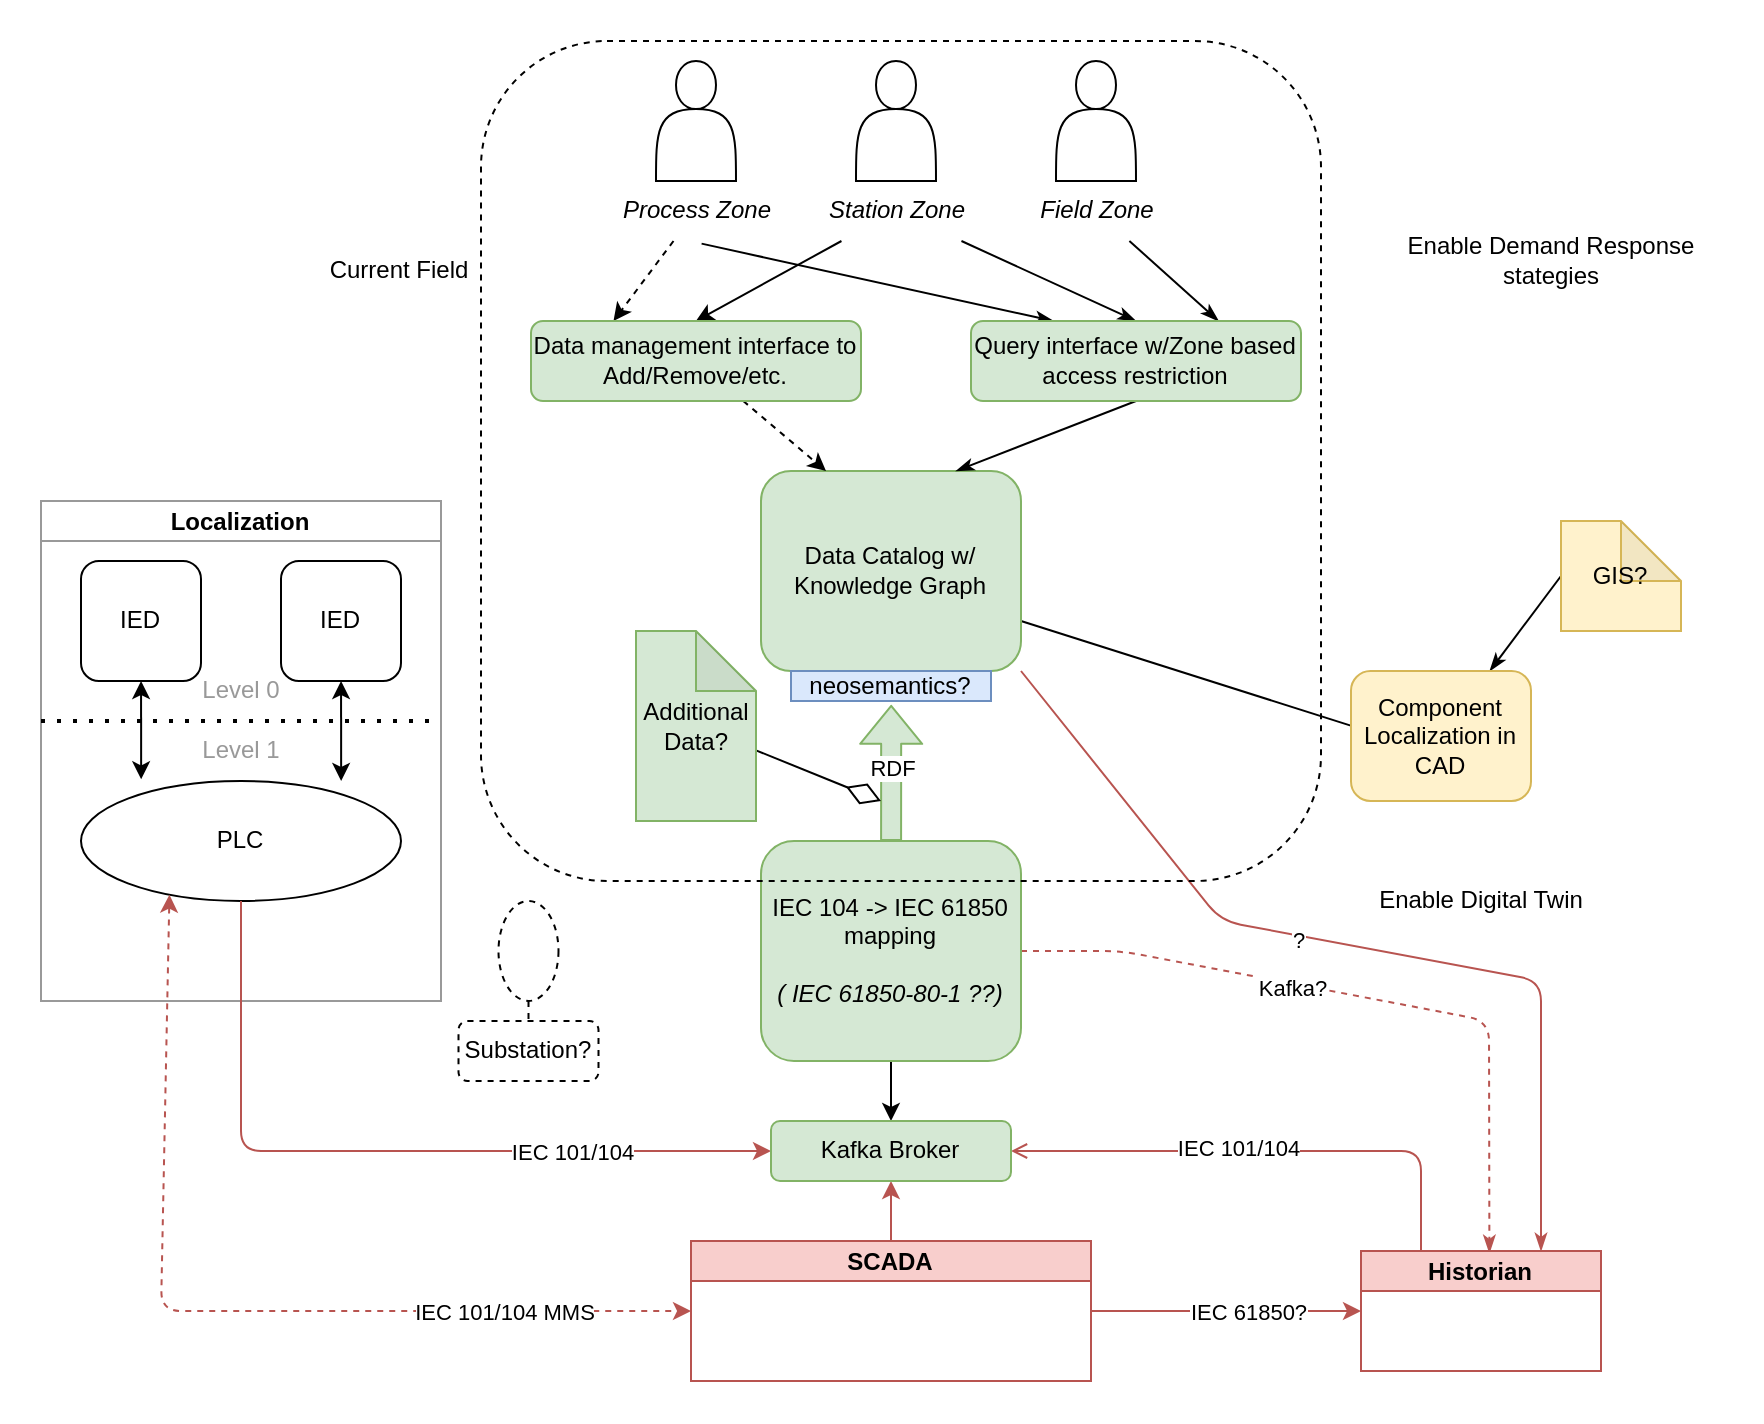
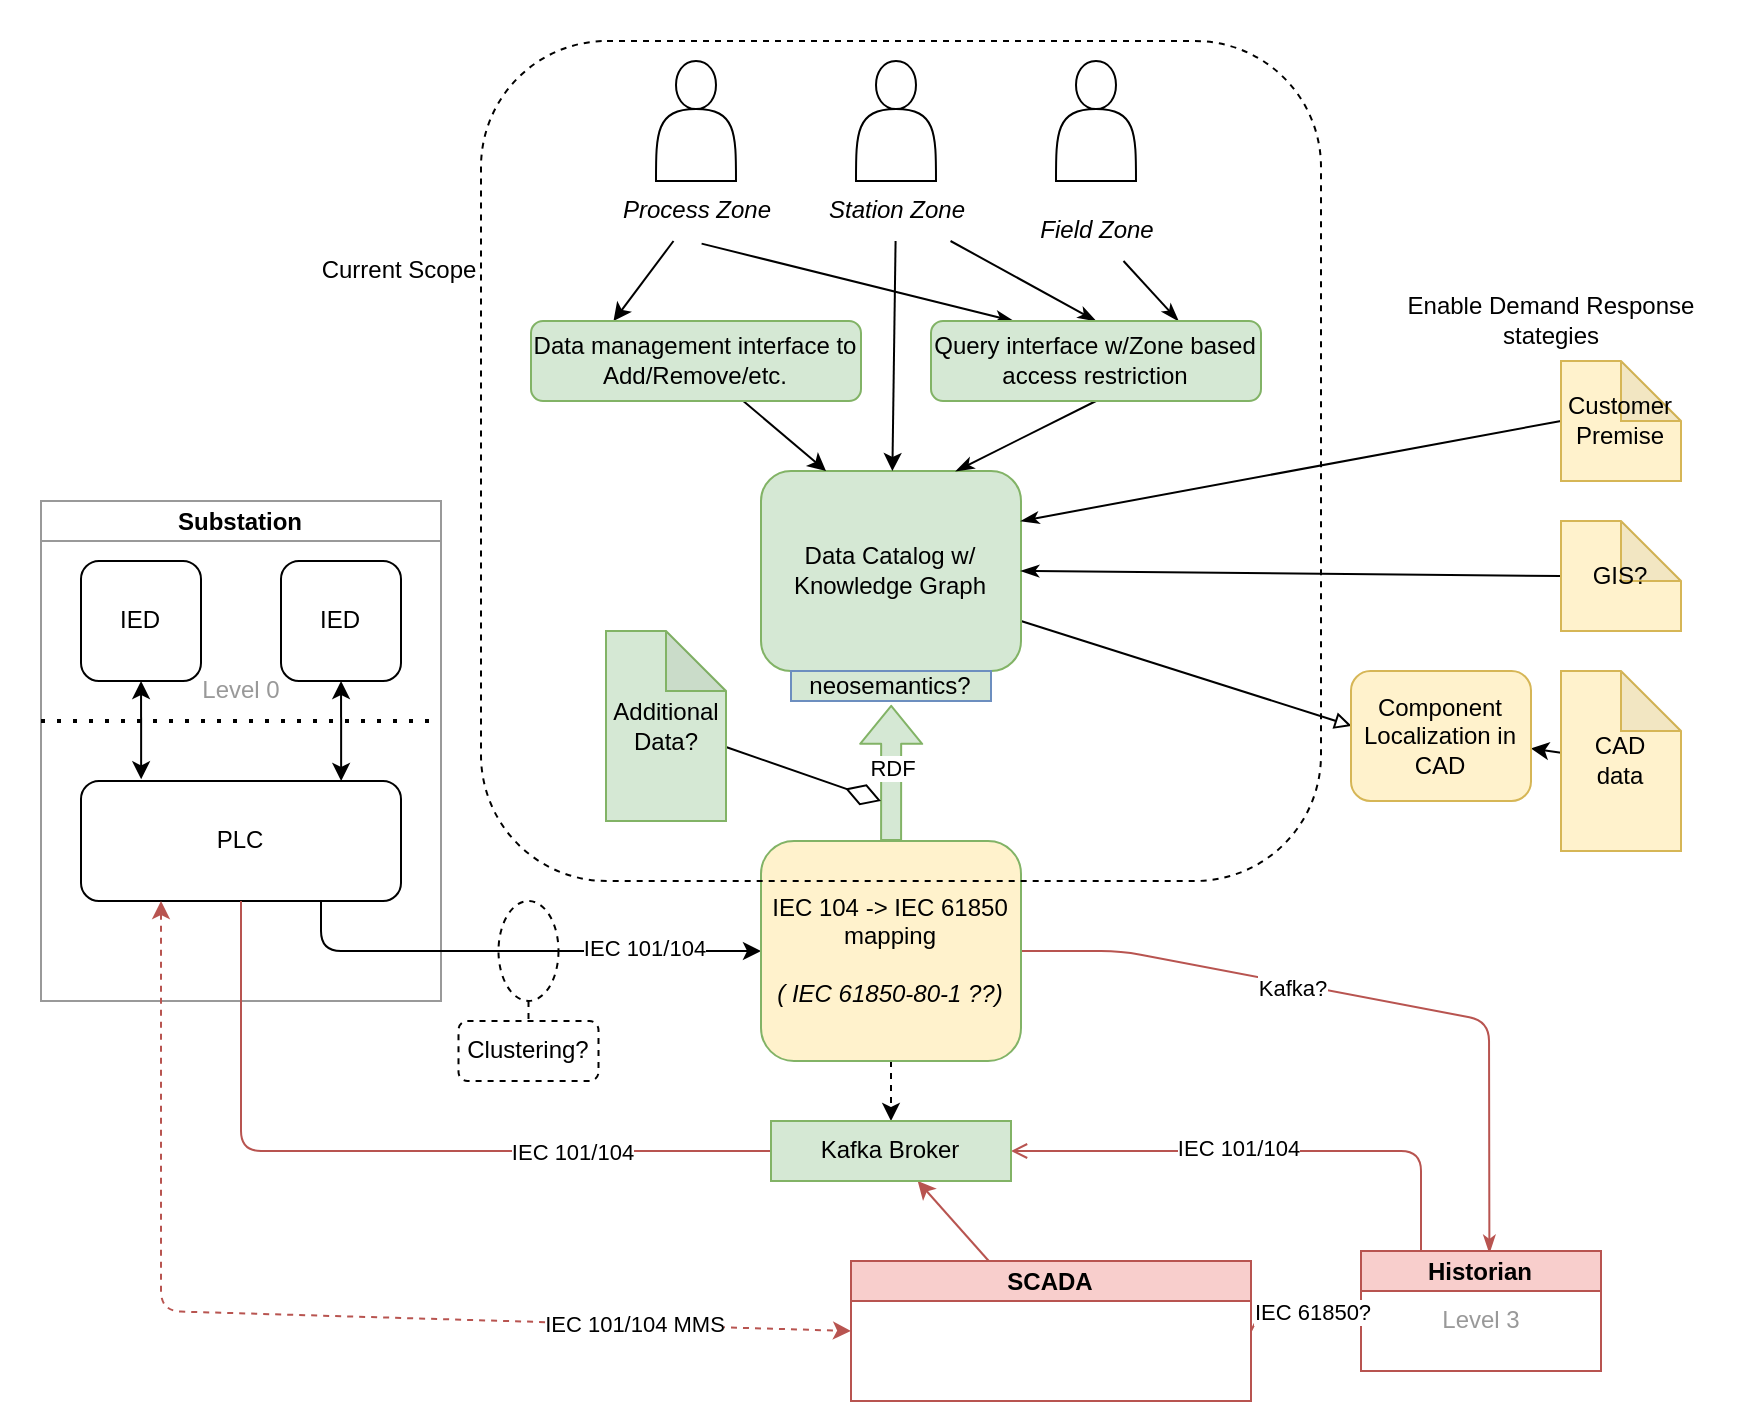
(1096, 211) -> (1096, 231)
(1551, 261) -> (1551, 321)
(400, 271) -> (400, 271)
(647, 276) -> (647, 276)
(749, 292) -> (894, 376)
(1136, 361) -> (1096, 361)
none -> (1621, 421)
(781, 433) -> (781, 433)
none -> (1297, 470)
(240, 522) -> (240, 522)
(1529, 618) -> (1298, 574)
(891, 686) -> (891, 686)
(1341, 723) -> (1334, 720)
(696, 726) -> (666, 726)
(241, 751) -> none
none -> (1553, 752)
none -> (1621, 761)
(241, 841) -> (241, 841)
(1481, 901) -> none
(1350, 945) -> none
none -> (437, 951)
(891, 951) -> (891, 951)
(529, 1051) -> (529, 1051)
(1489, 1051) -> (1489, 1051)
(891, 1086) -> (891, 1086)
(756, 1151) -> (761, 1151)
(891, 1151) -> (891, 1151)
(891, 1311) -> (1051, 1331)
none -> (1481, 1321)
